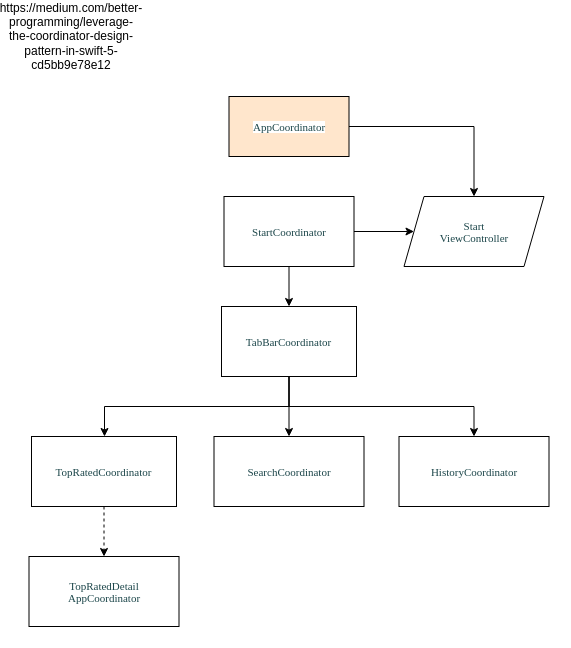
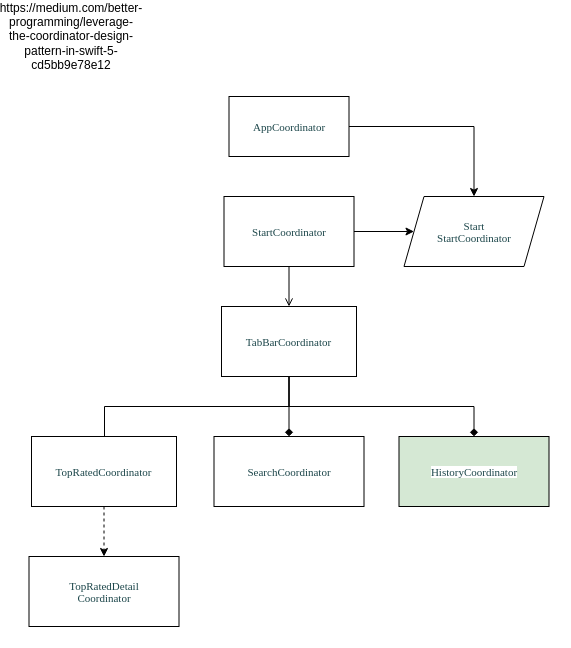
(289, 127) -> (289, 127)
(475, 232) -> (475, 232)
(289, 298) -> (289, 299)
(105, 428) -> (105, 431)
(289, 428) -> (289, 427)
(474, 428) -> (474, 427)
(474, 472) -> (474, 472)
(105, 592) -> (105, 592)
